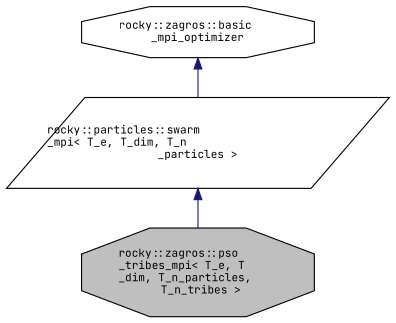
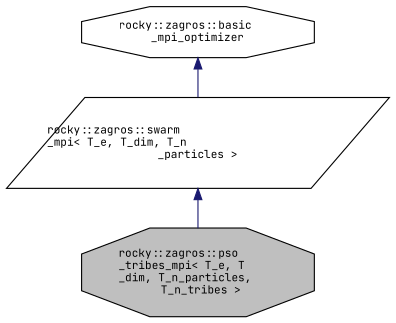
(198, 143) -> (198, 143)
